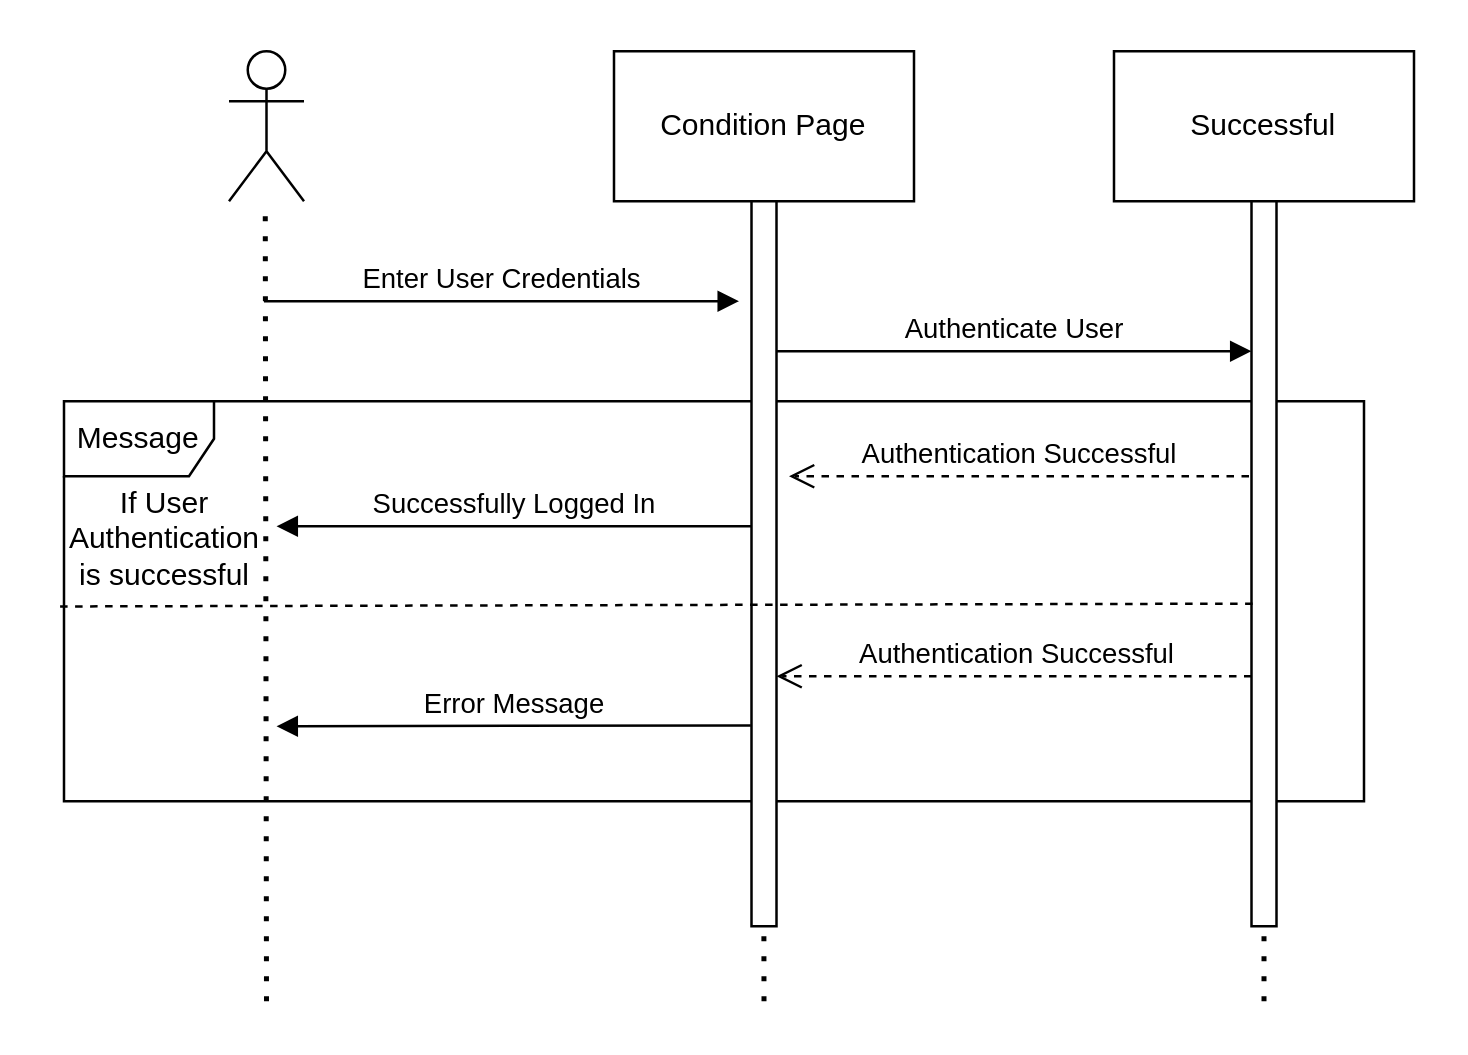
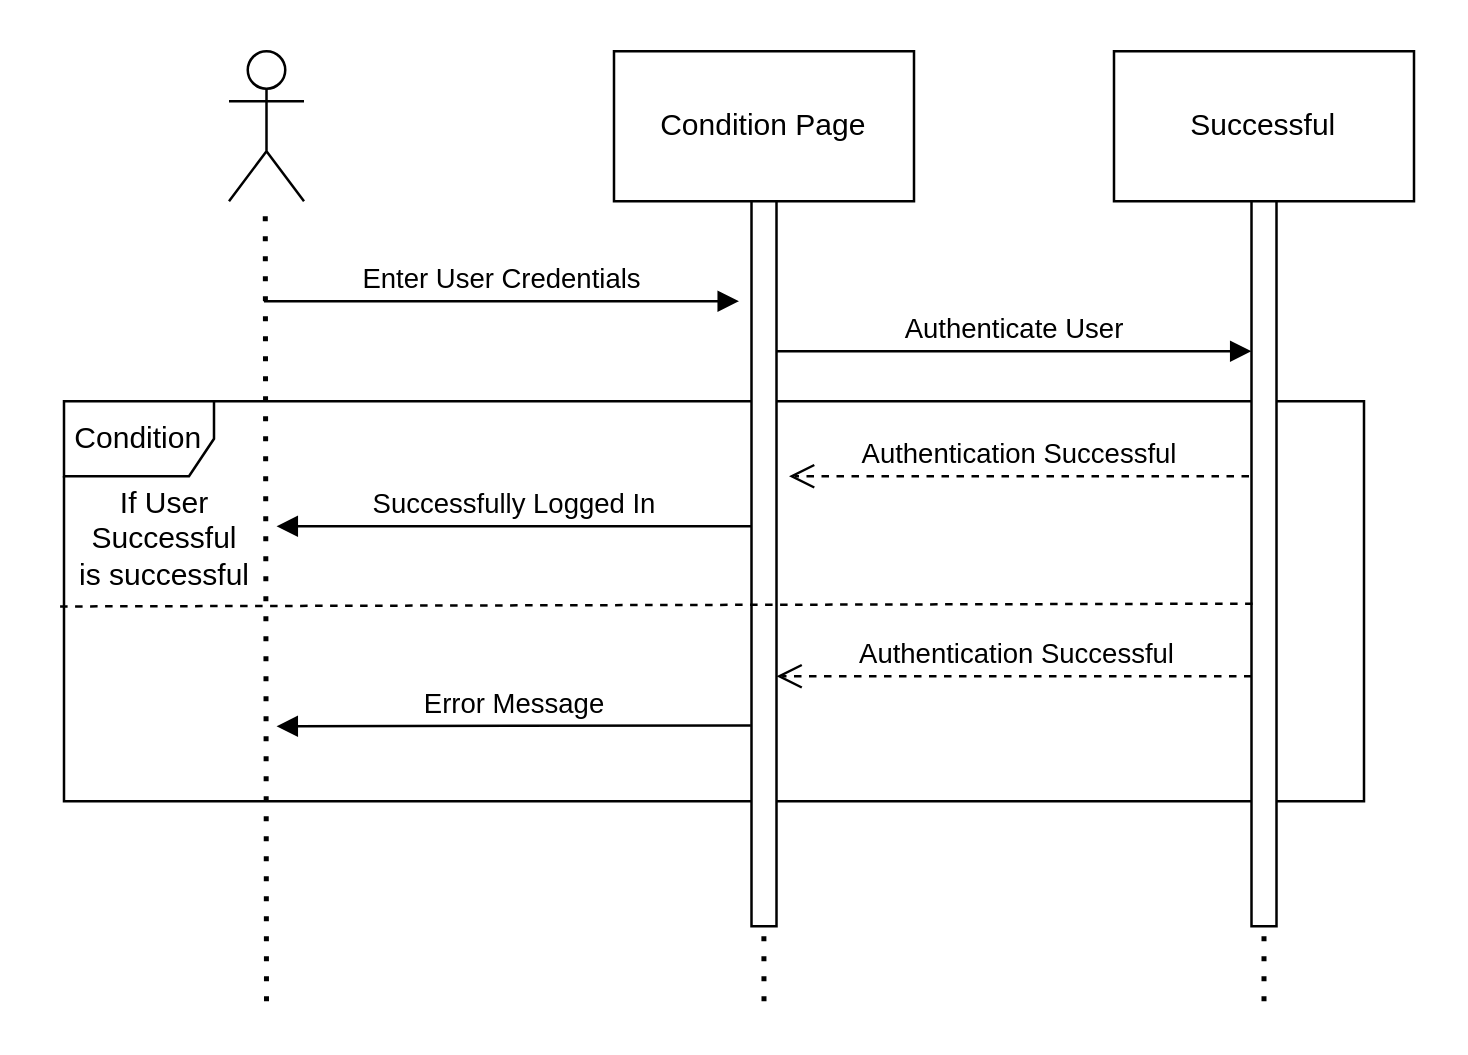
(139, 439) -> (139, 439)
(165, 539) -> (165, 539)
